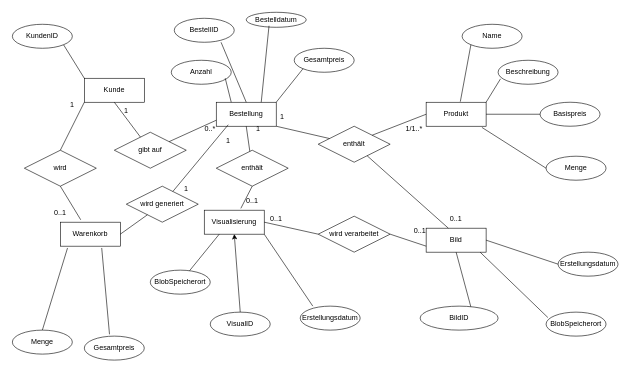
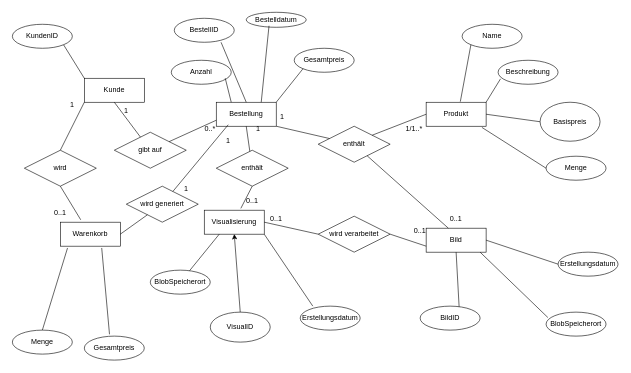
(570, 114) -> (570, 122)
(459, 318) -> (450, 318)
(240, 324) -> (240, 327)
